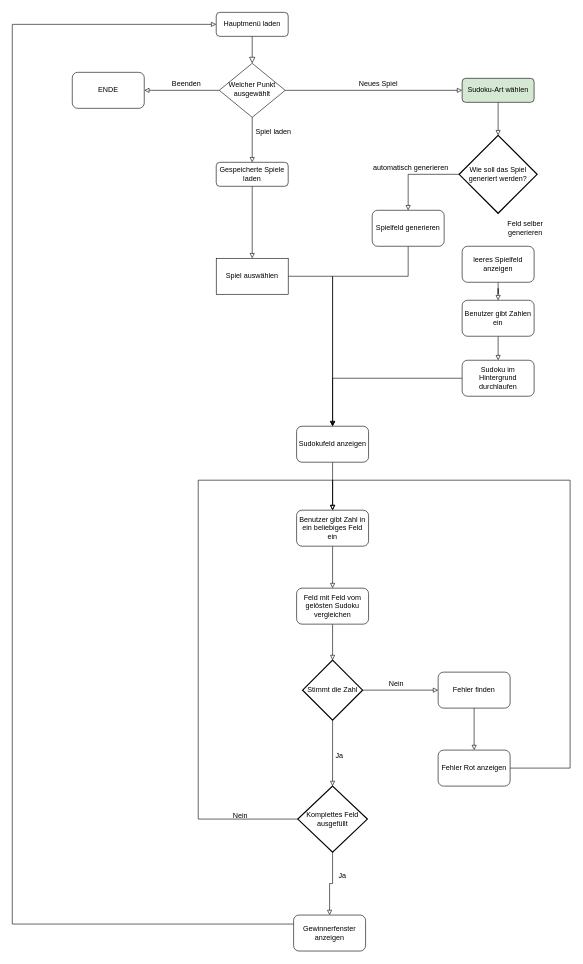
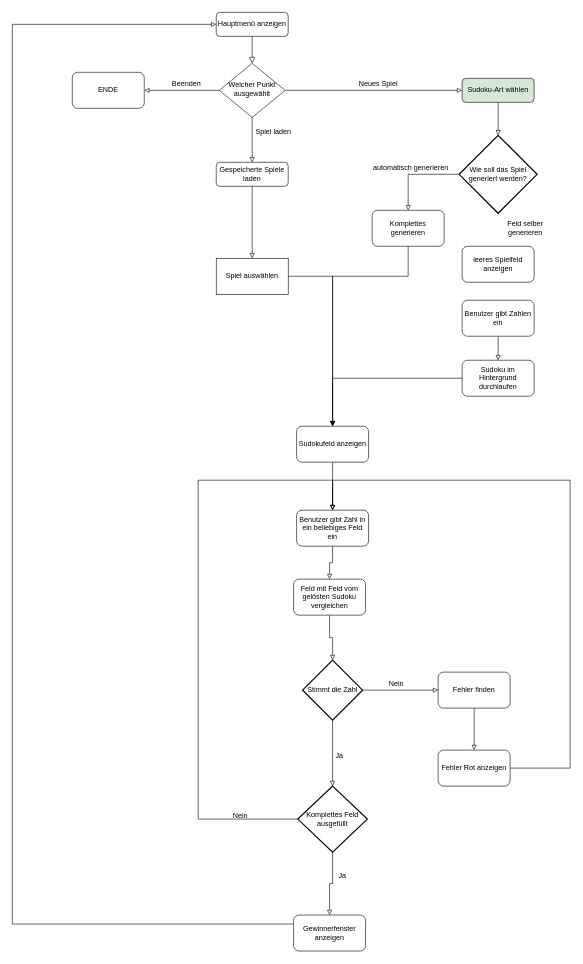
(252, 24) -> (252, 24)
(408, 228) -> (408, 228)
(498, 292) -> none
(333, 606) -> (330, 597)
